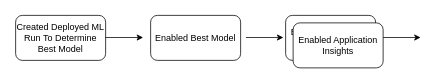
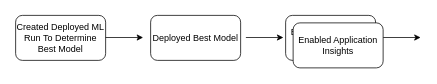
(195, 38) -> (195, 38)
